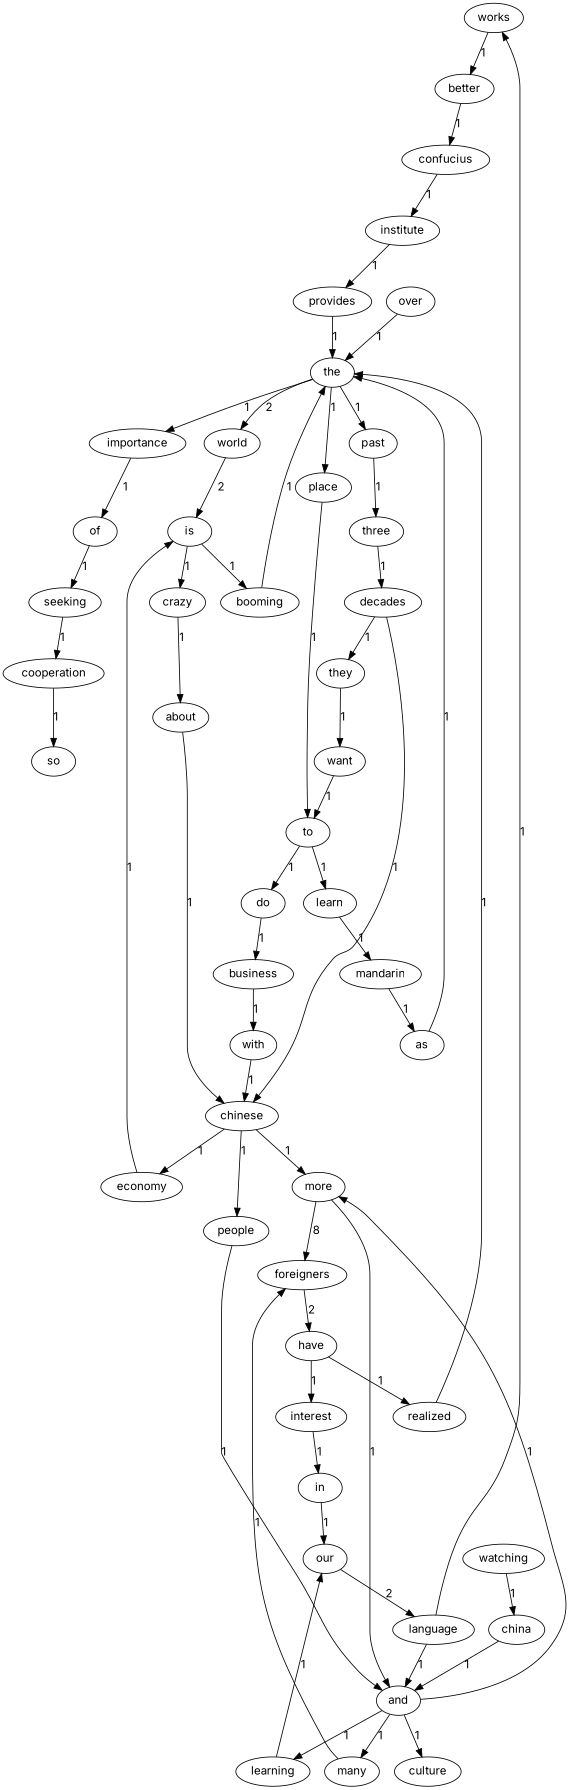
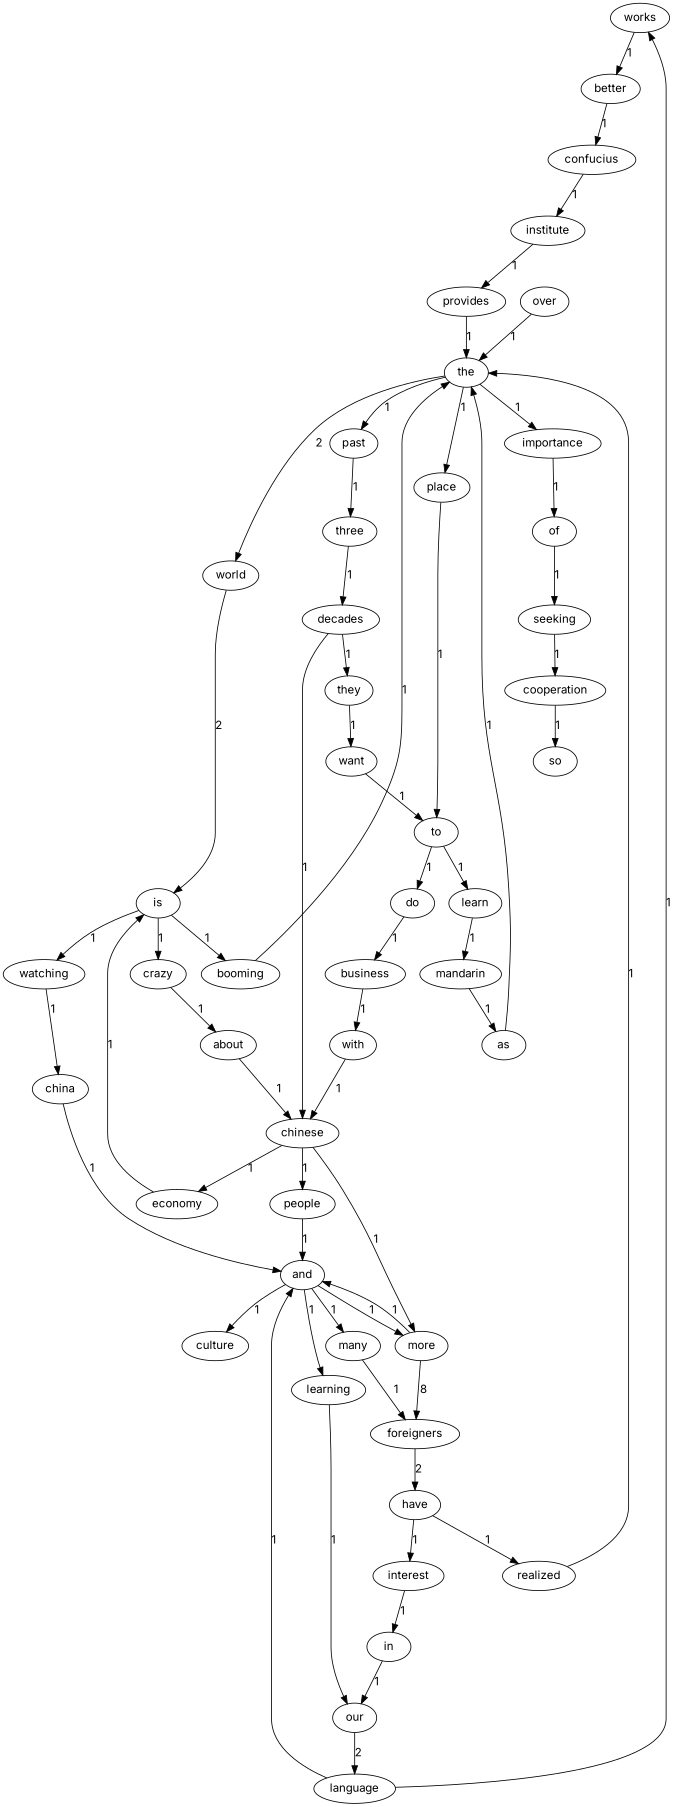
none -> (98, 928)
